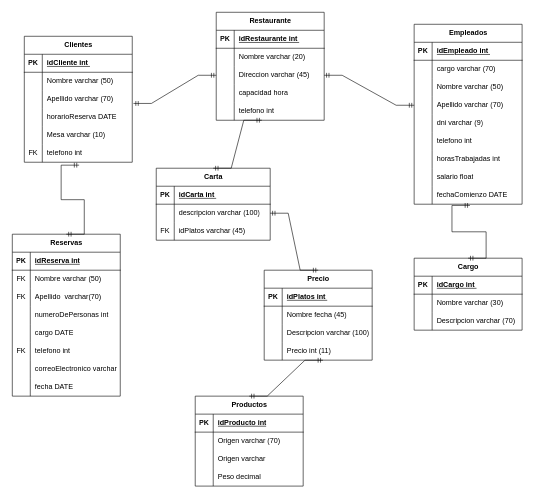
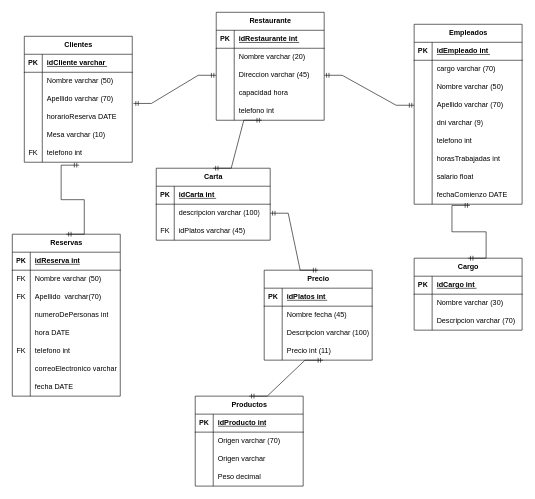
(69, 63) -> (78, 63)
(54, 333) -> (52, 333)
